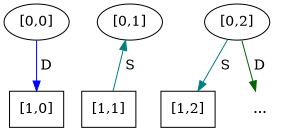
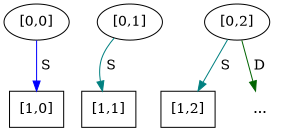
(44, 66) -> (44, 66)
(118, 71) -> (102, 58)
